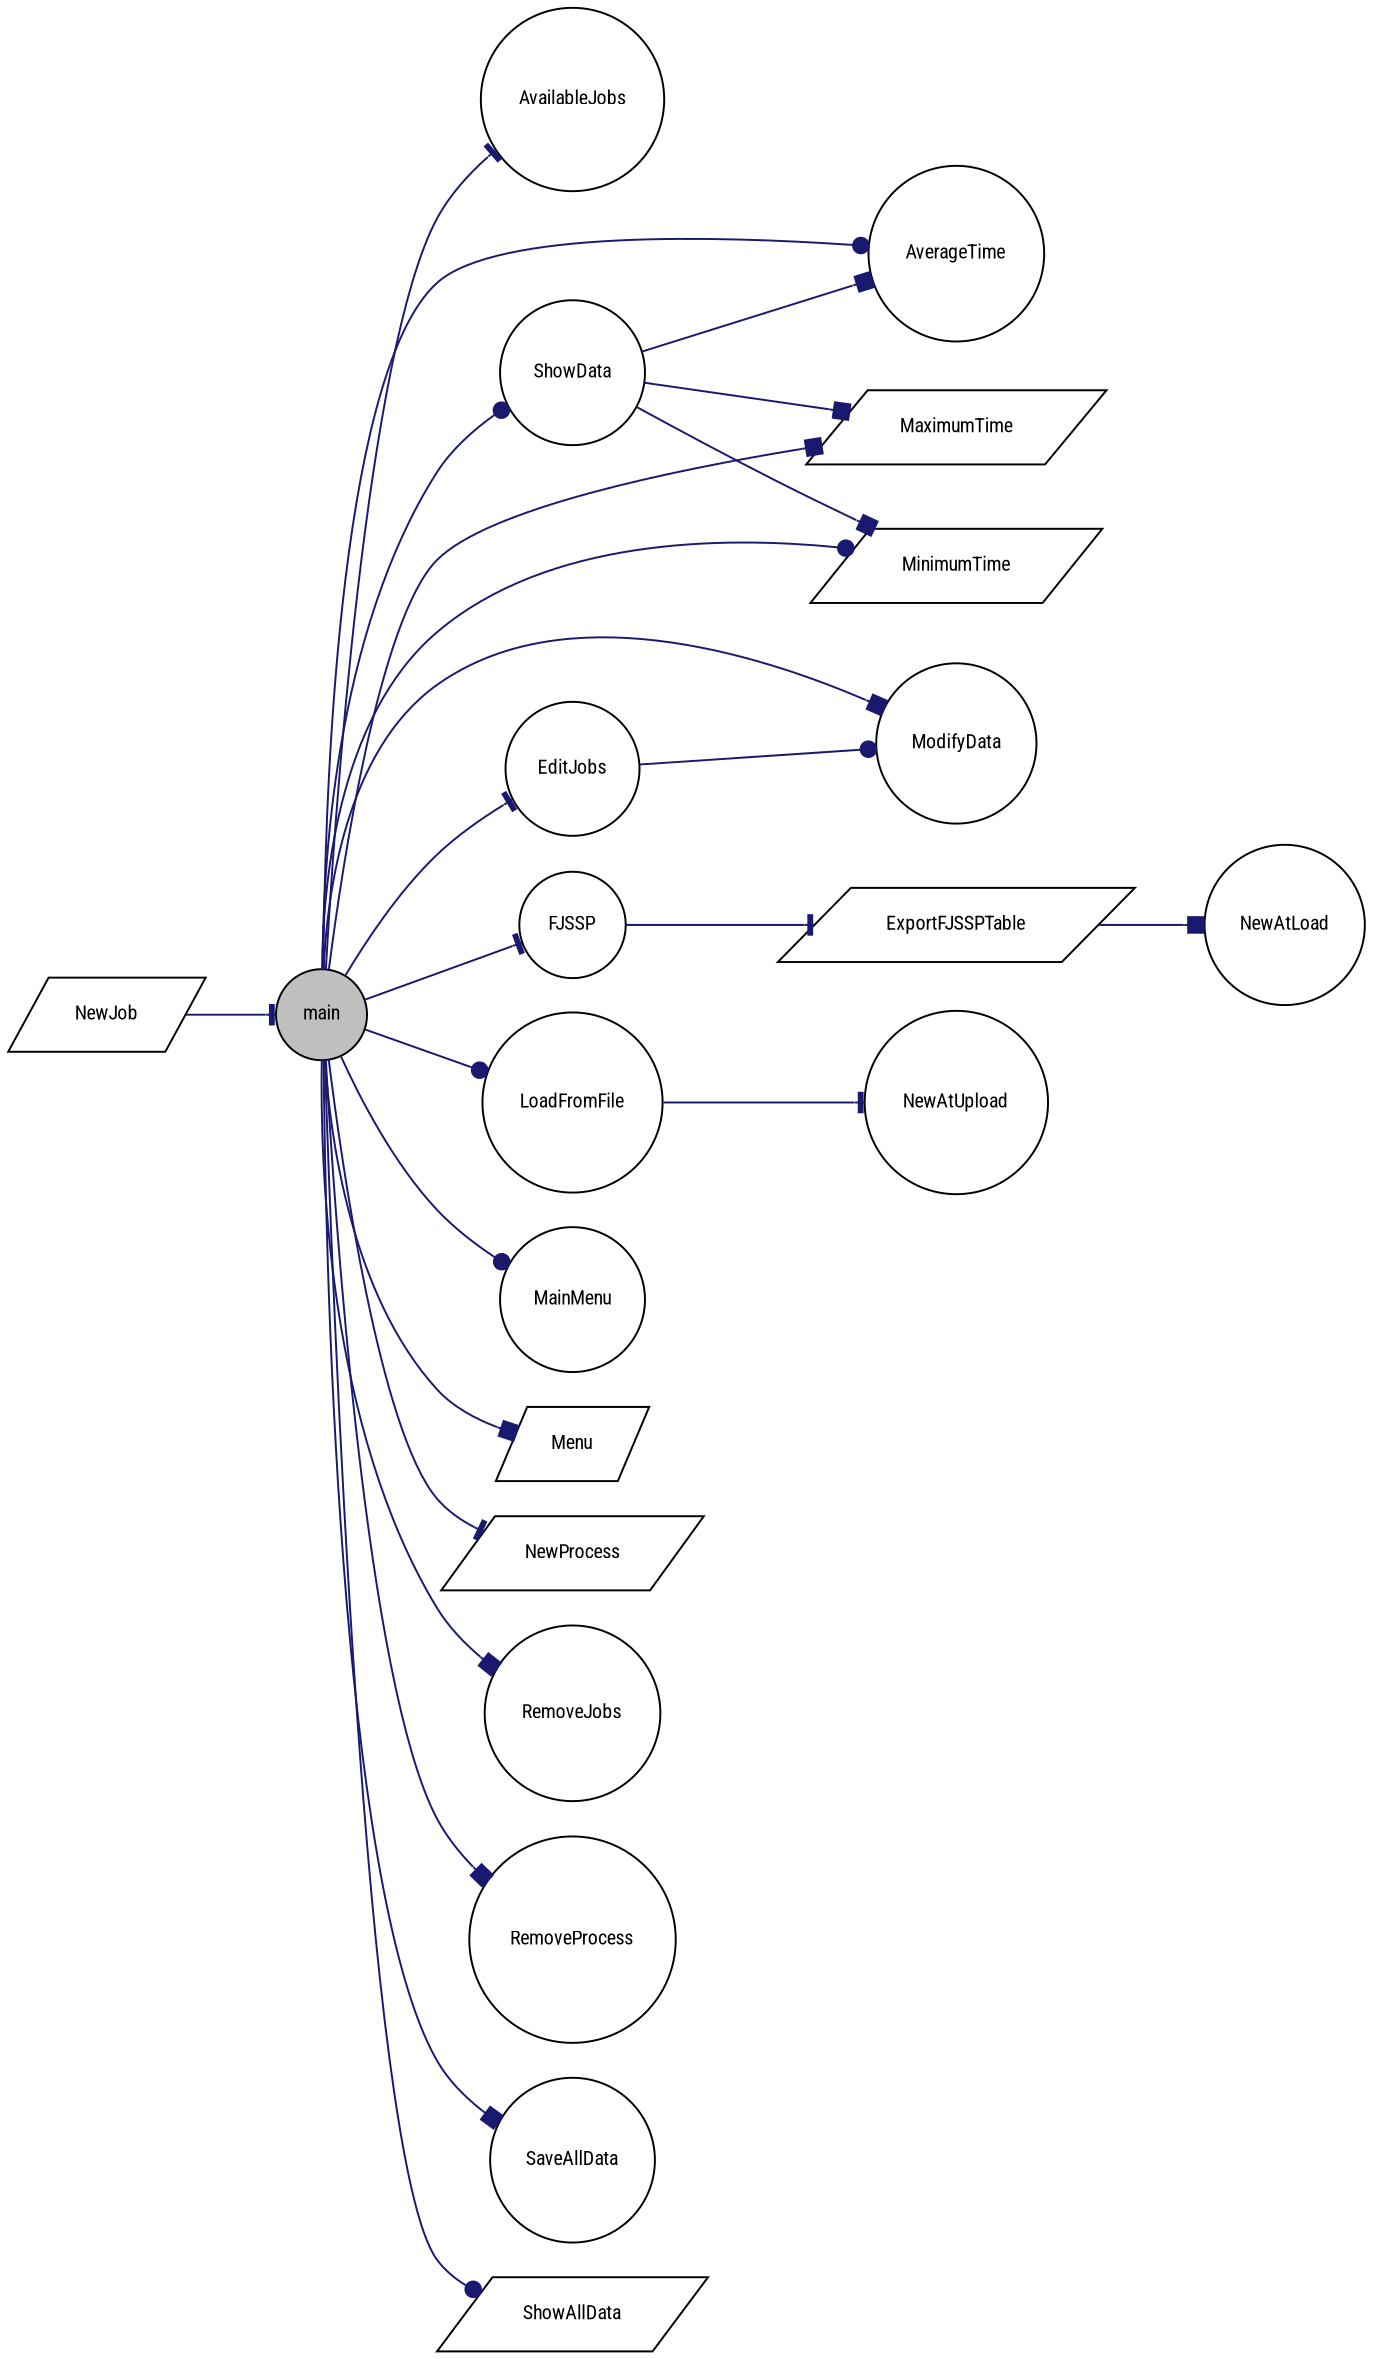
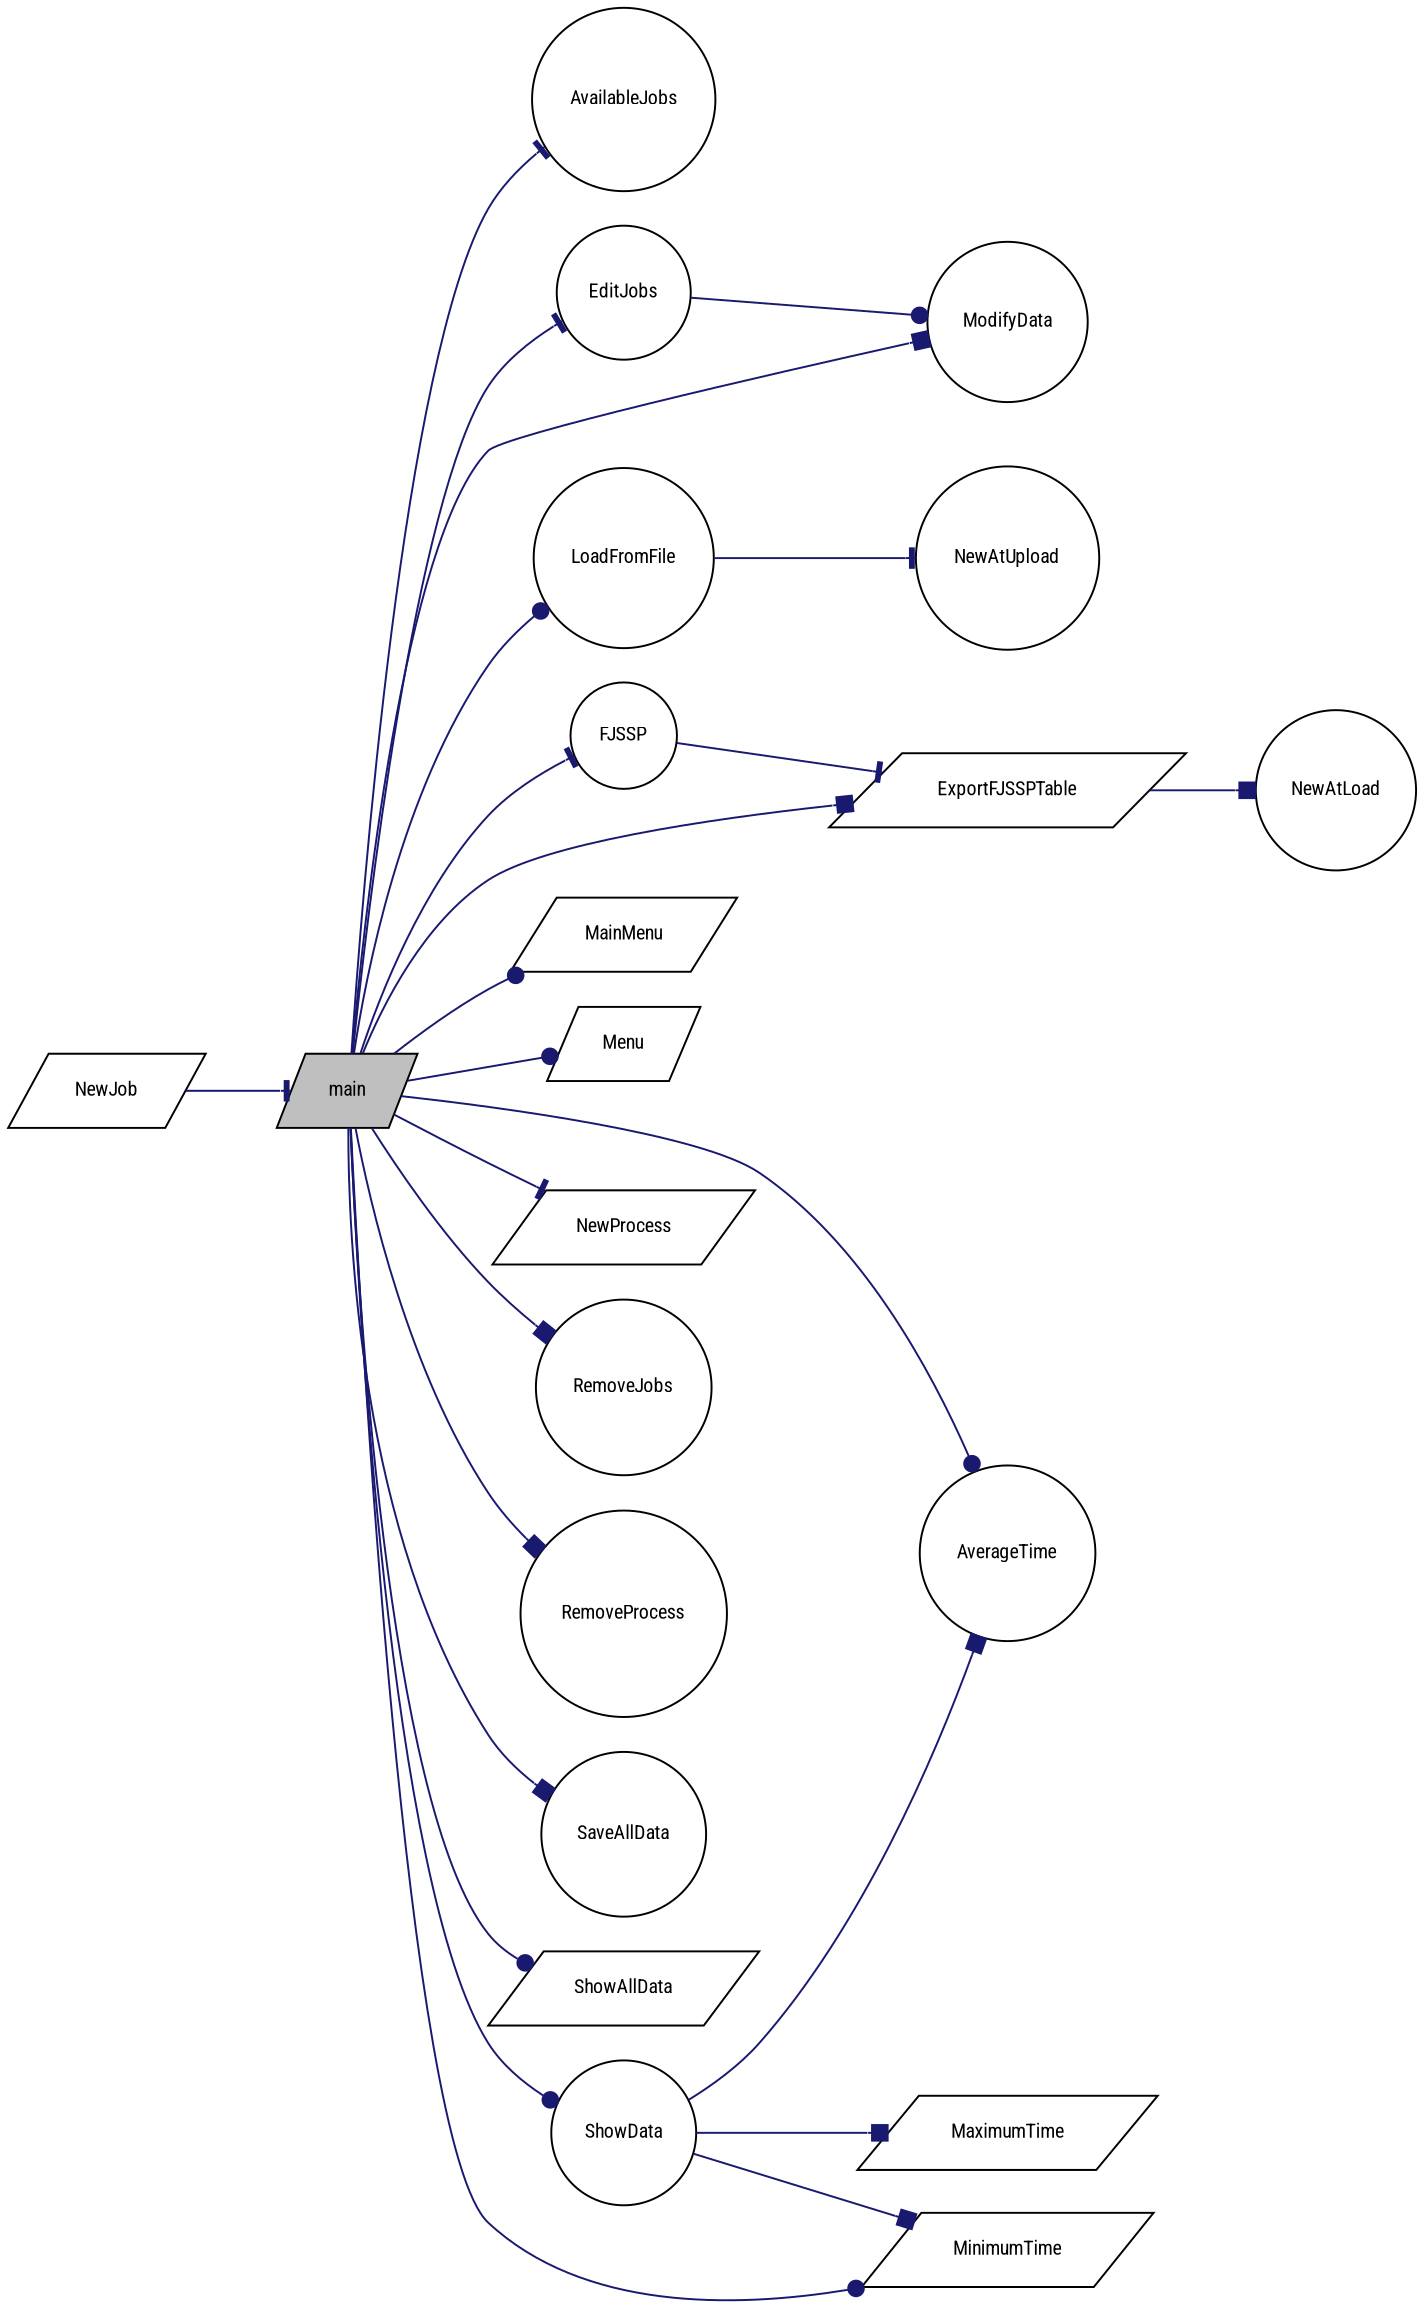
(425, 577) -> (551, 854)
(322, 1015) -> (347, 1091)
(573, 1300) -> (624, 935)
(383, 1307) -> (475, 1069)
